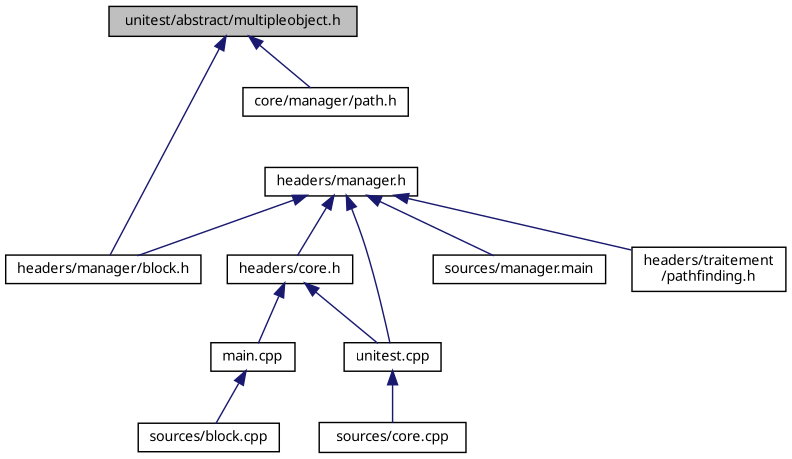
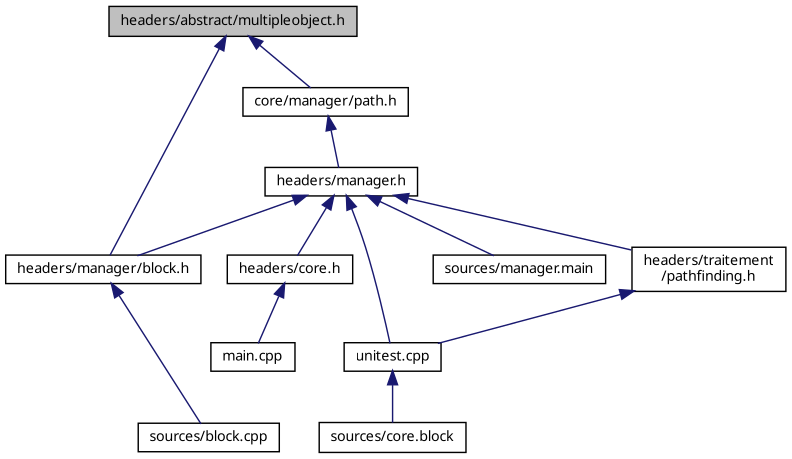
(233, 21) -> (233, 21)
none -> (335, 149)
(347, 318) -> (529, 319)
(227, 404) -> (160, 360)
(393, 437) -> (393, 437)
